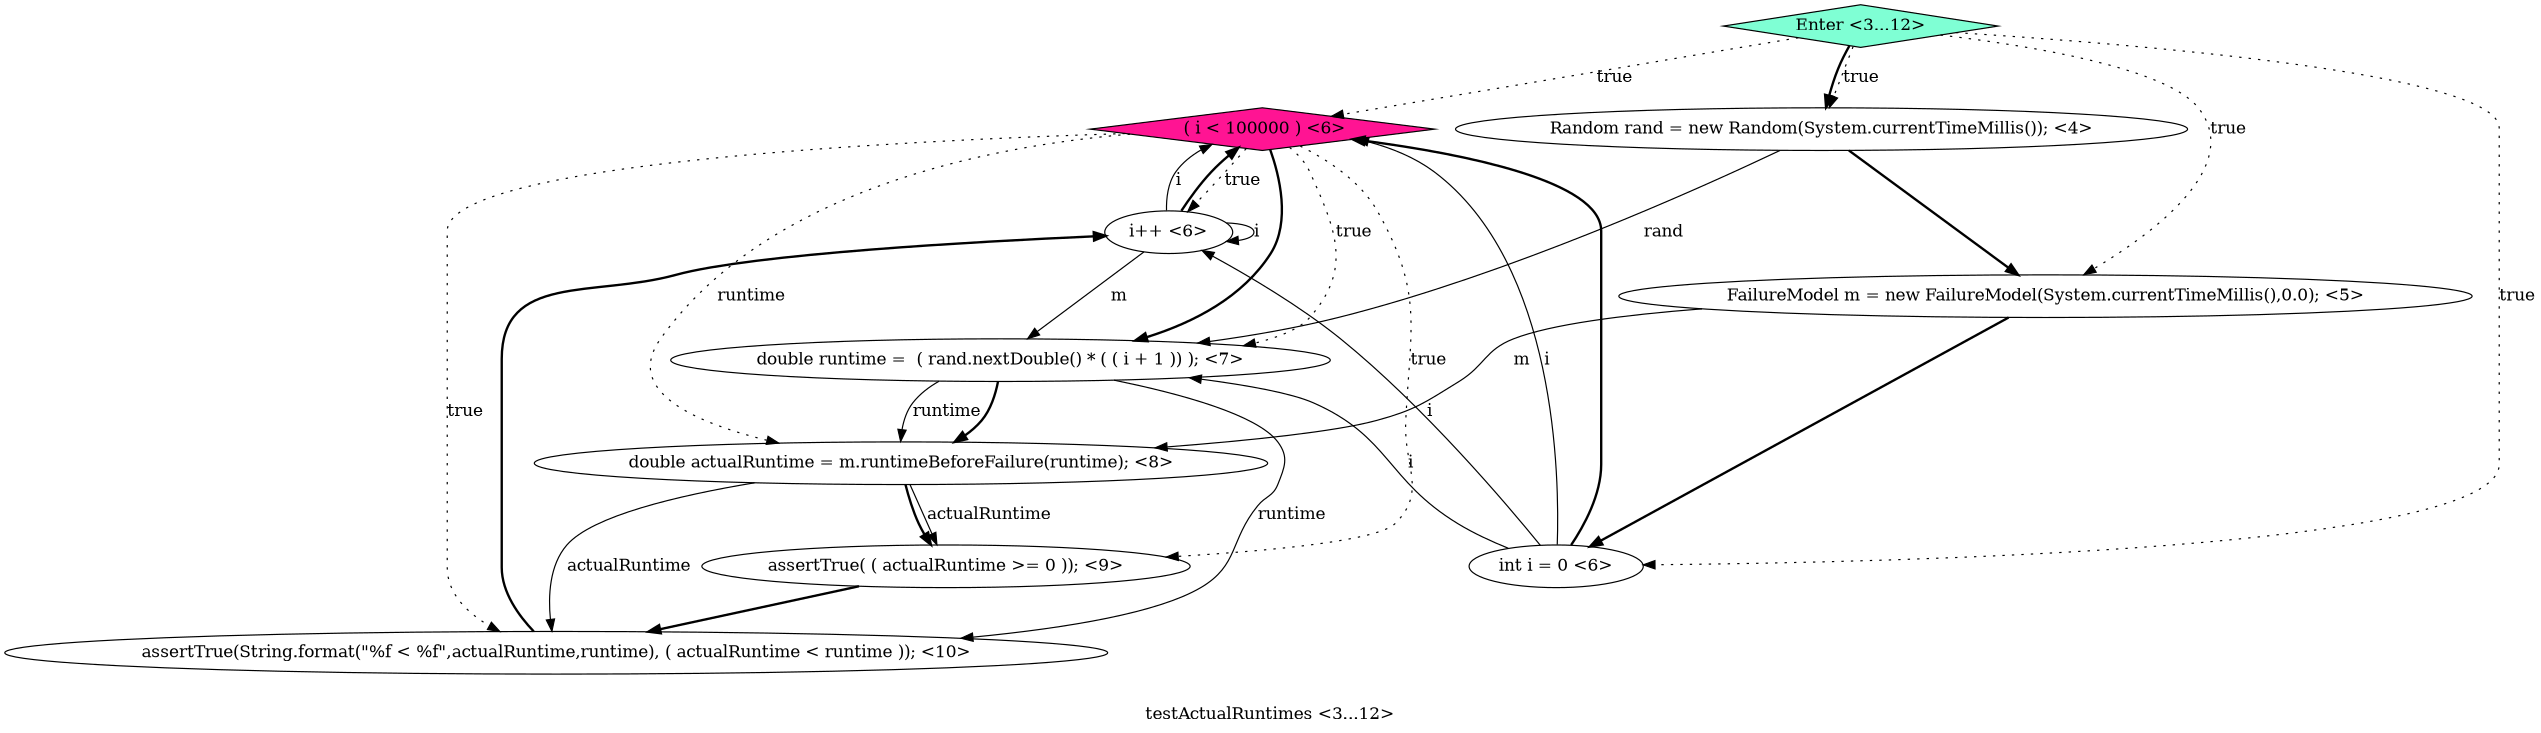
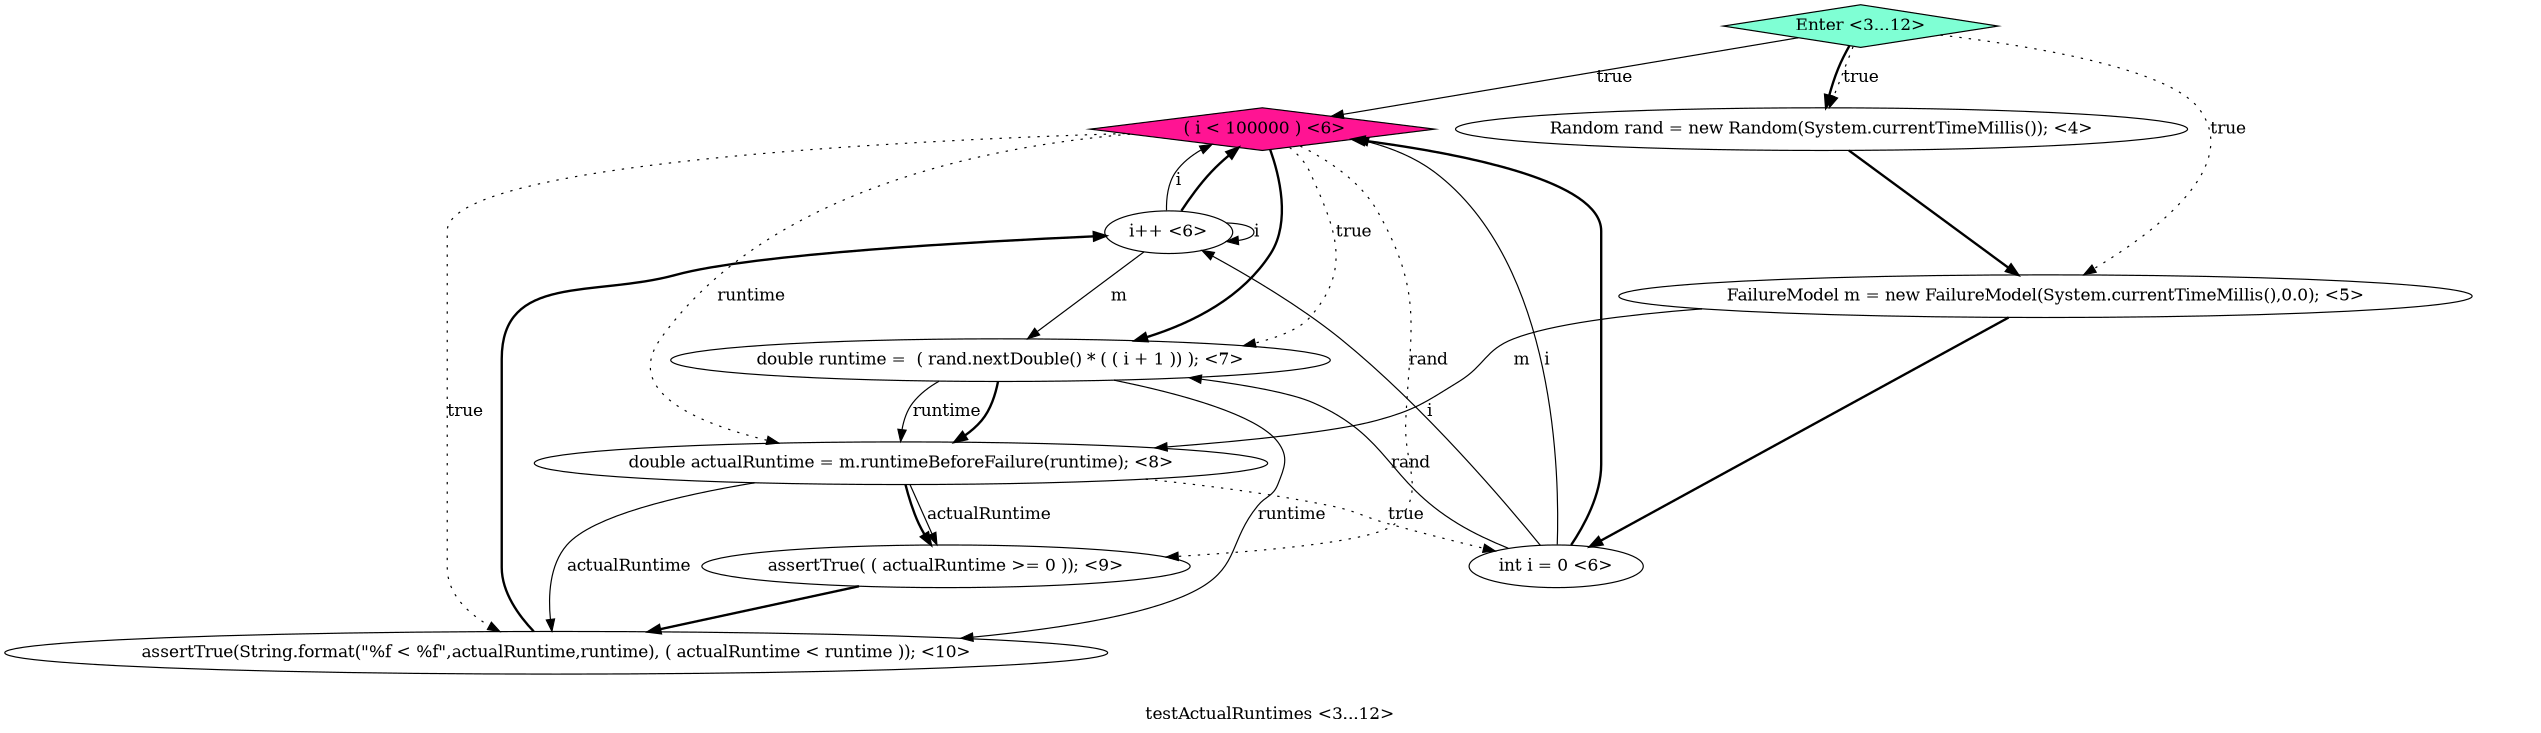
(1571, 76) -> (1571, 76)
(1221, 176) -> none
(1516, 262) -> none
(1429, 360) -> (1429, 360)
(2499, 448) -> (1317, 503)
(1411, 463) -> (1411, 463)
